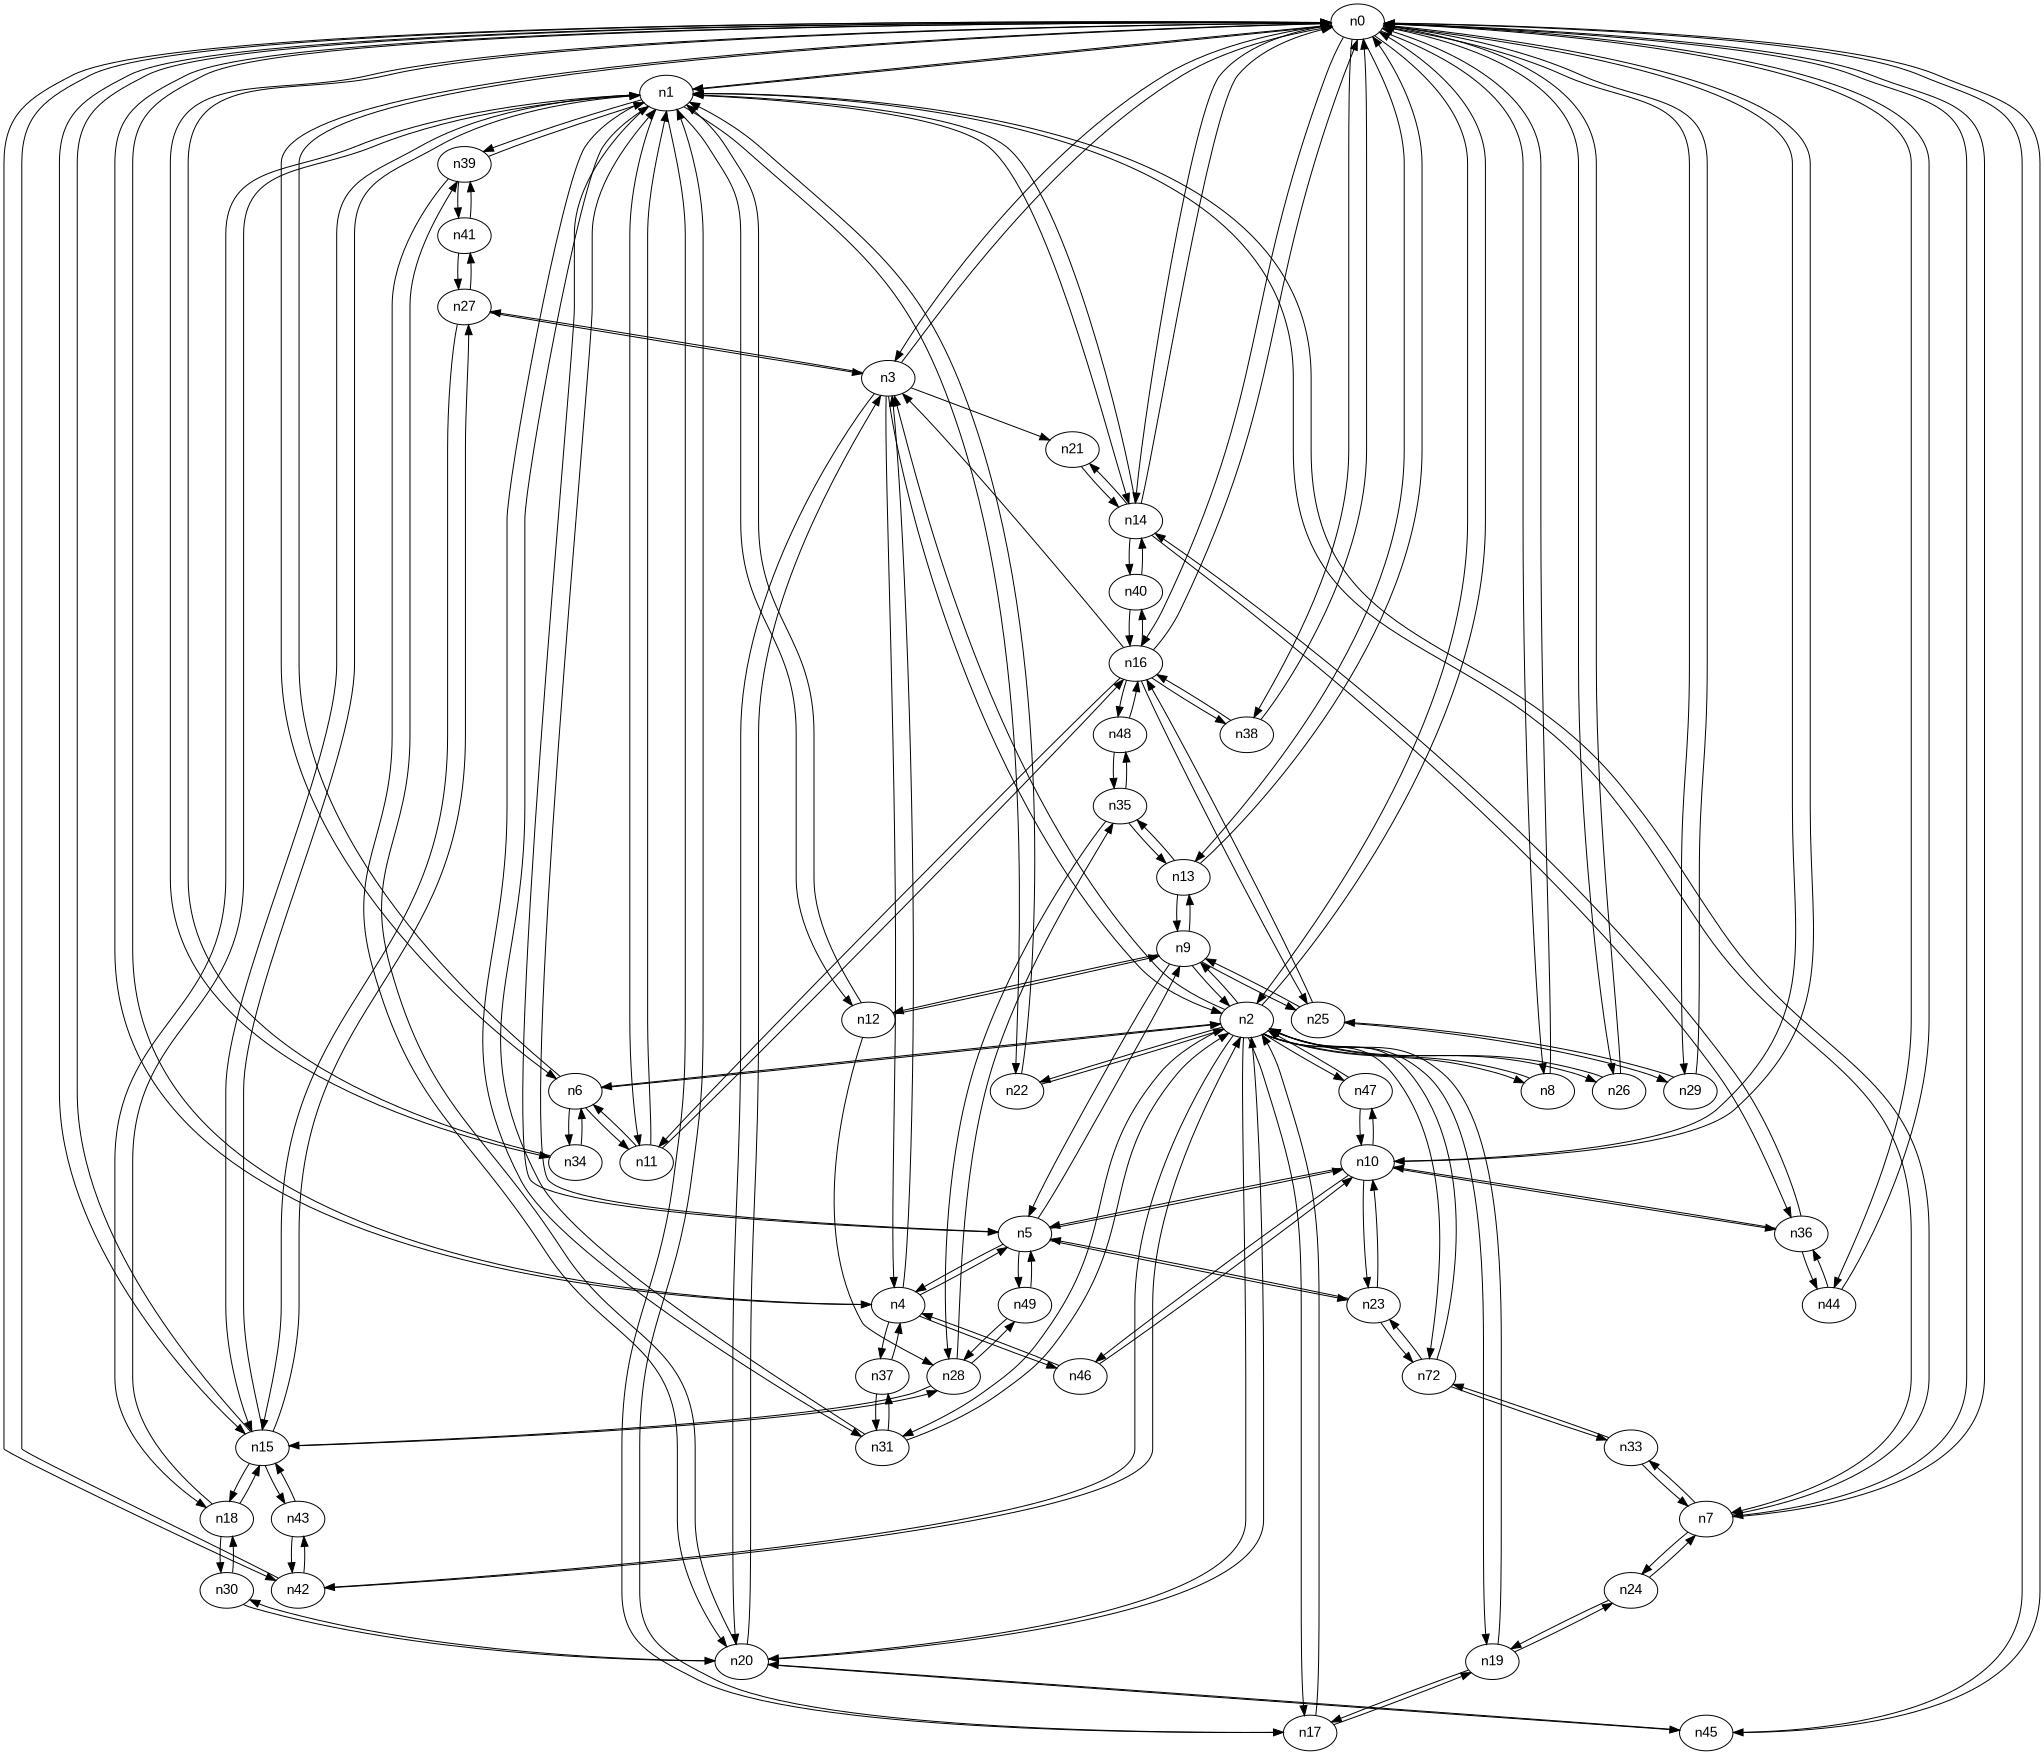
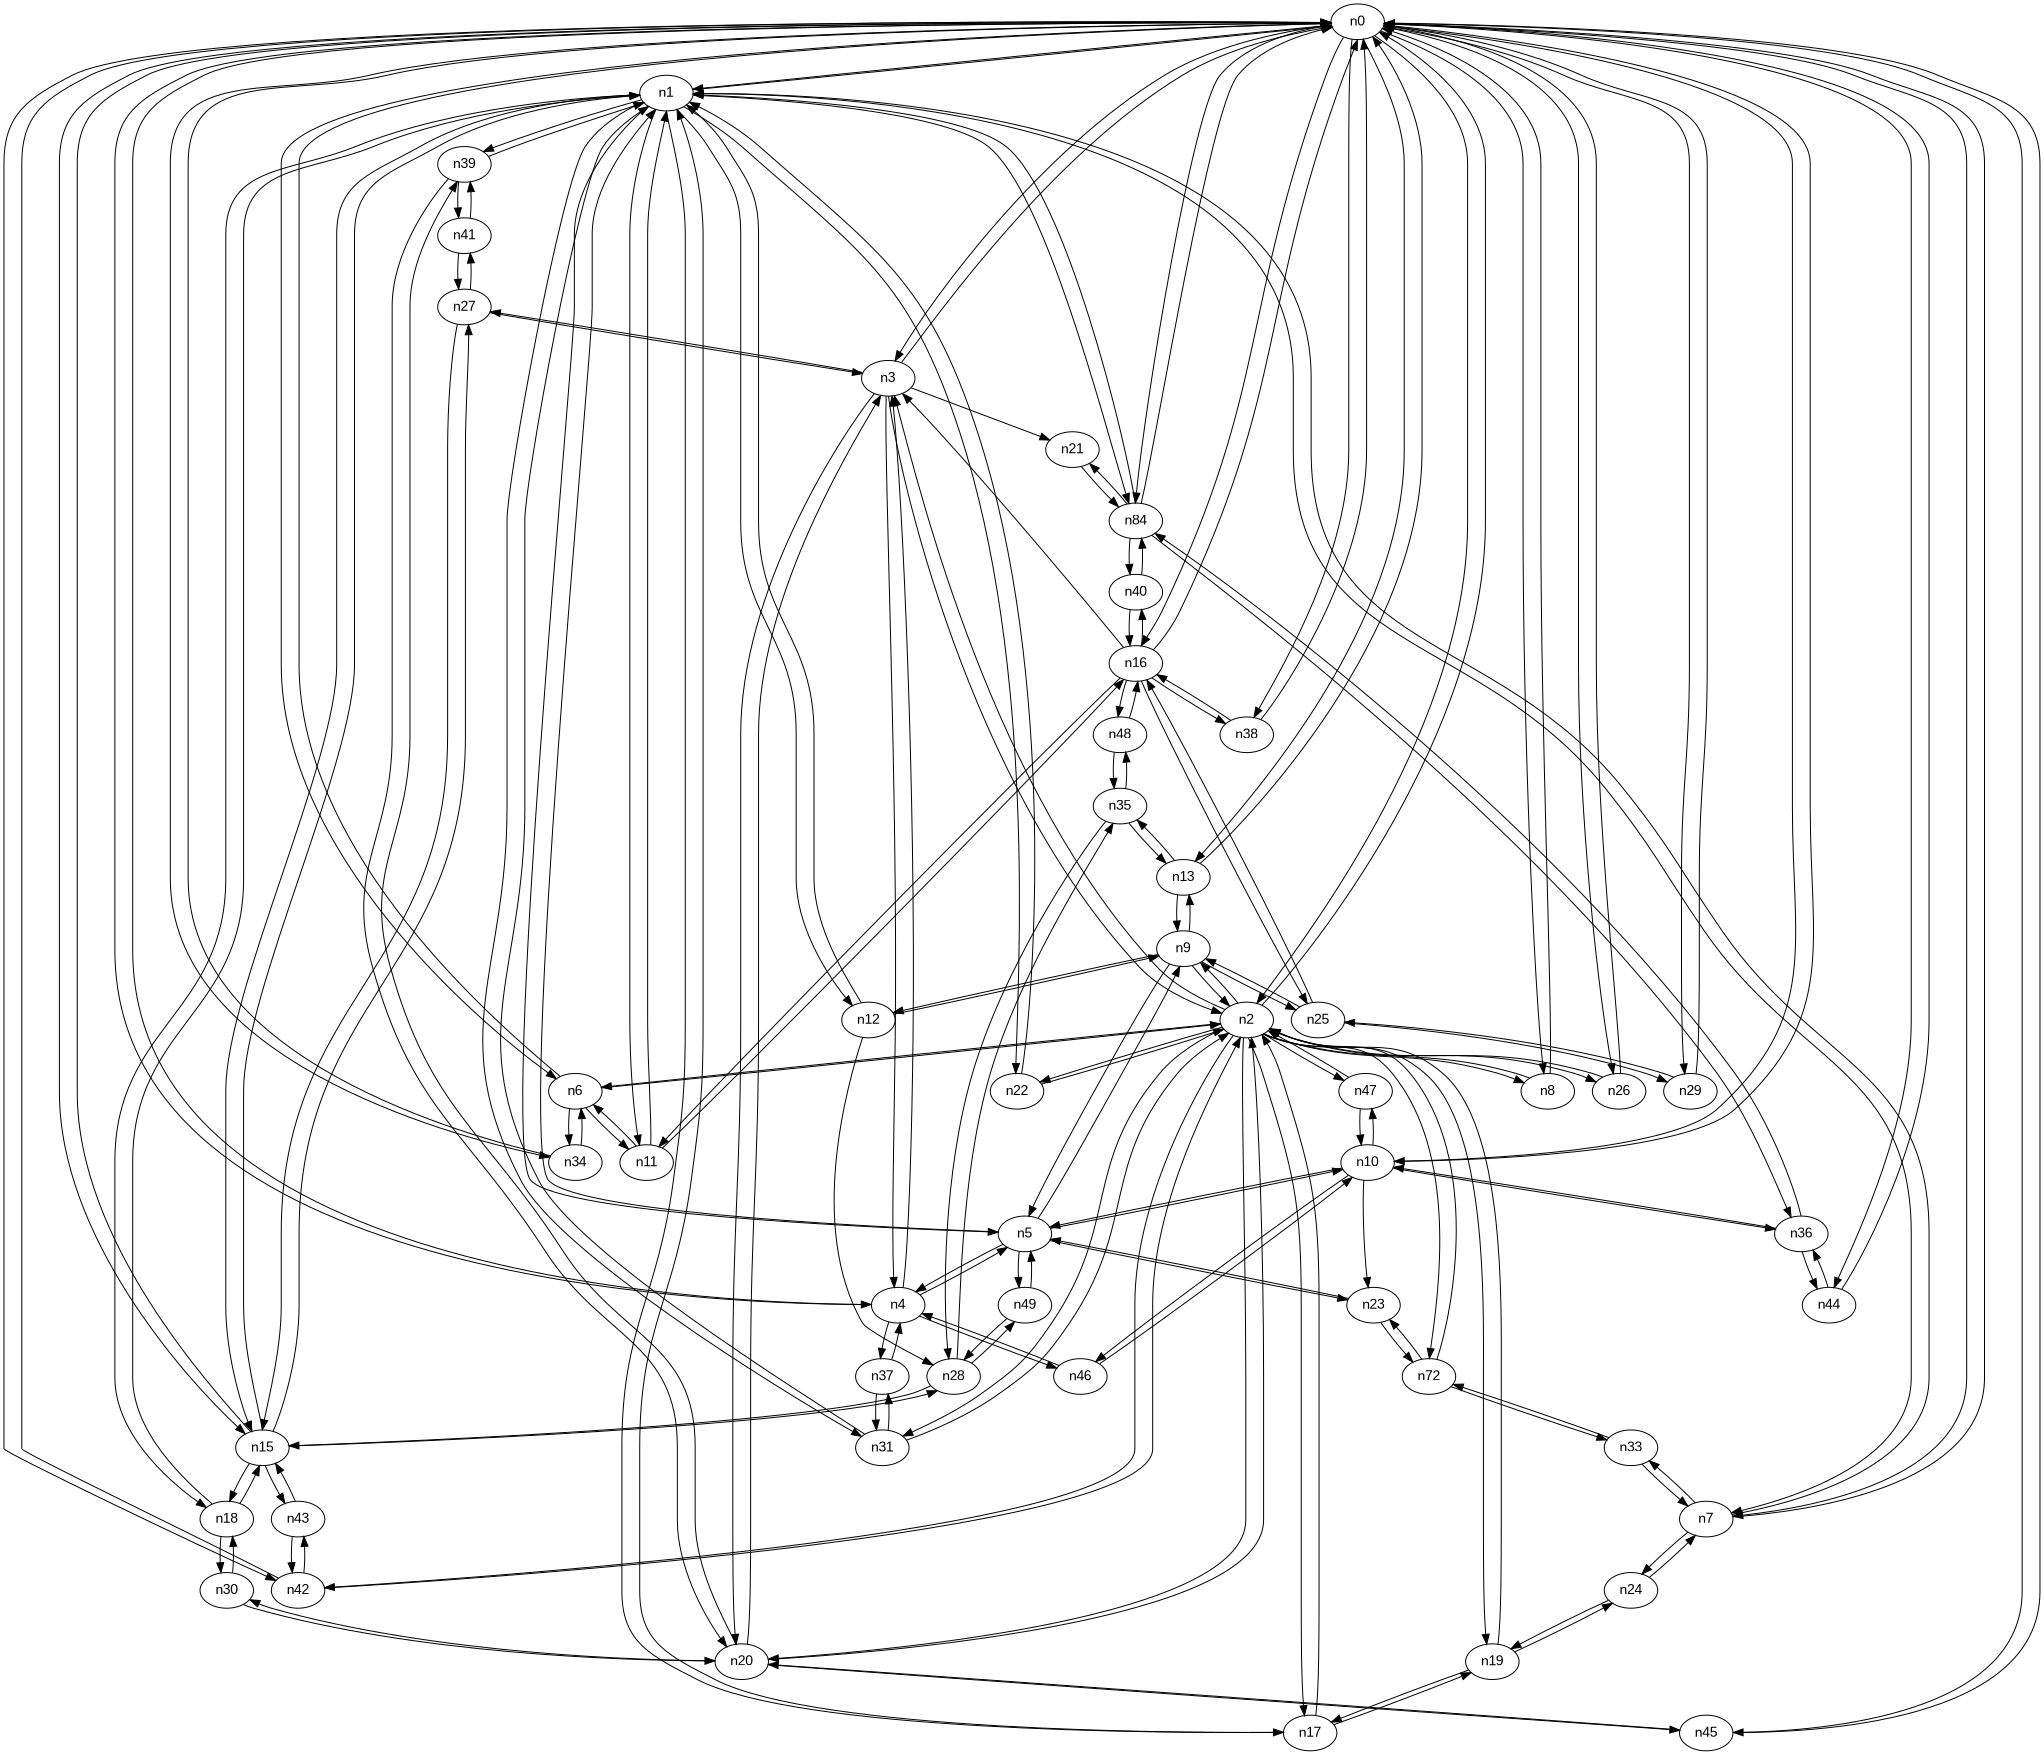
(1136, 521) -> (1136, 521)
(1377, 1239) -> none
